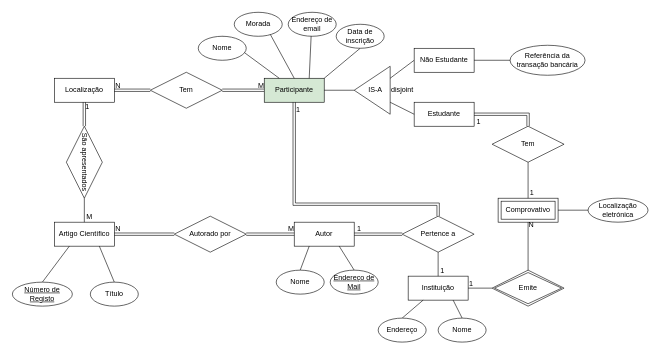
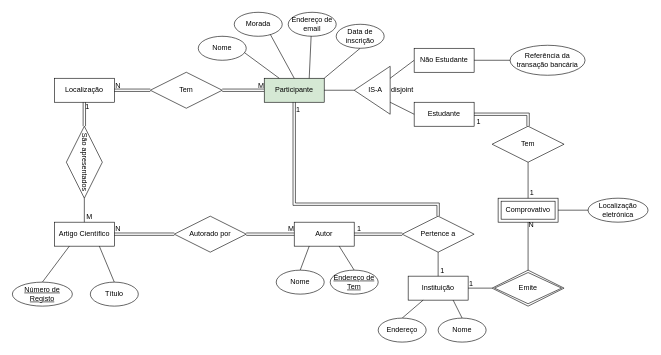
(354, 282) -> (354, 282)
